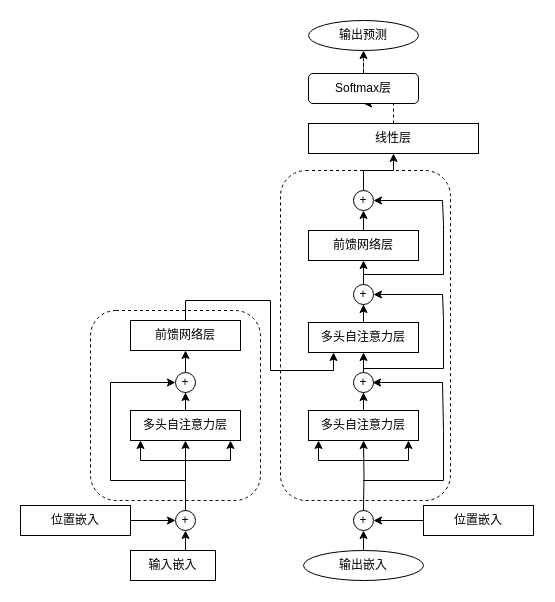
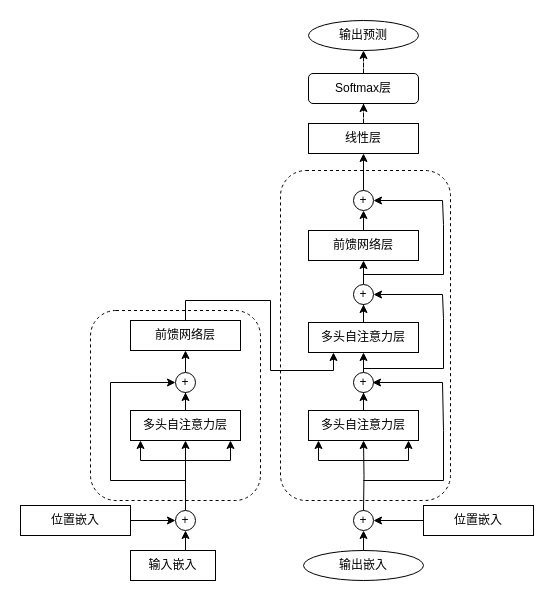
(394, 139) -> (364, 139)
